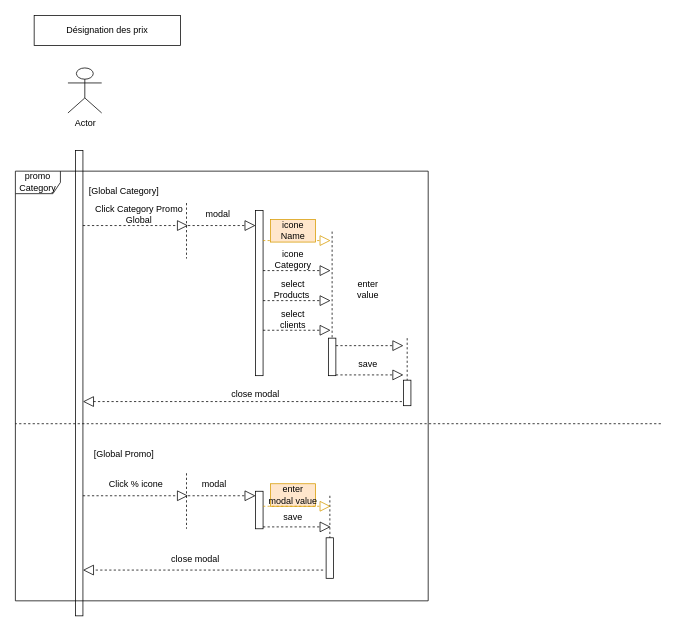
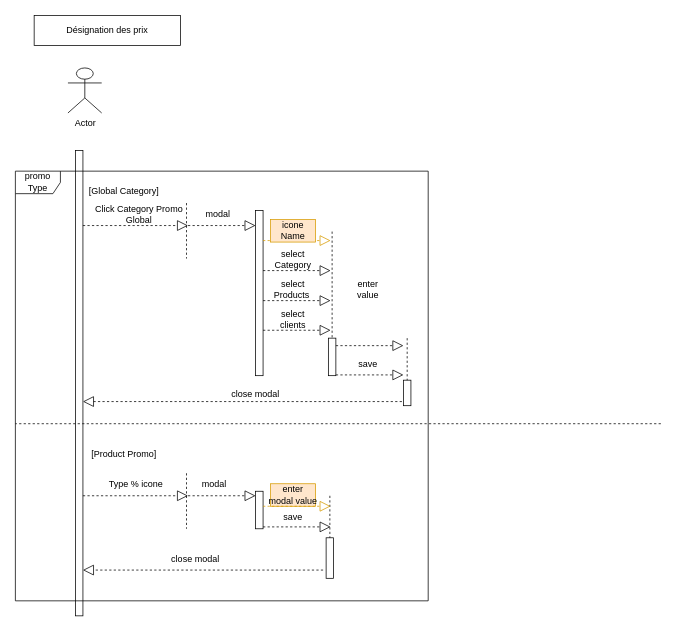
(38, 182) -> (38, 182)
(293, 259) -> (293, 259)
(124, 454) -> (124, 454)
(136, 484) -> (136, 484)
